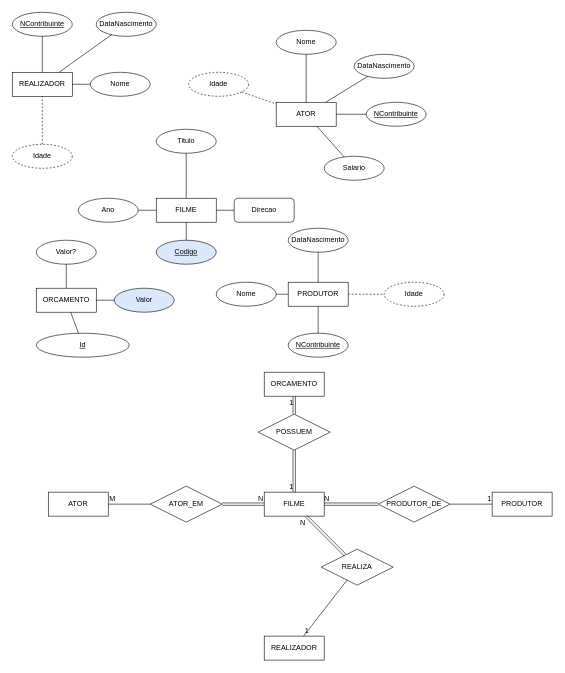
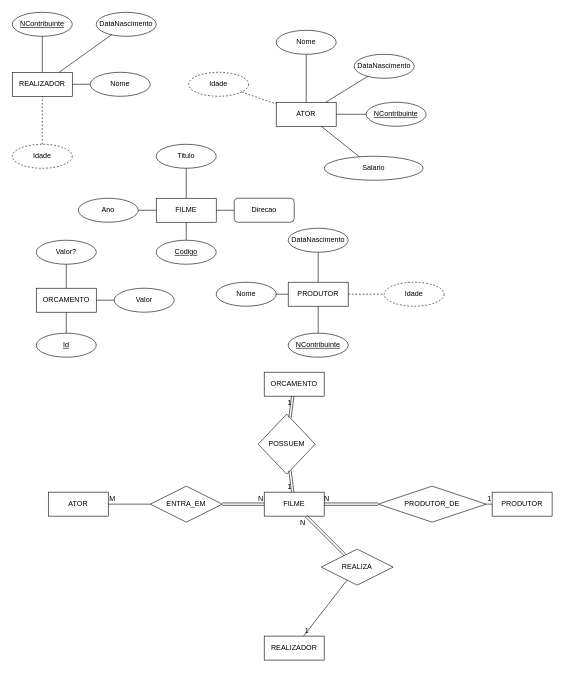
(186, 141) -> (186, 156)
(354, 168) -> (374, 168)
(186, 252) -> (186, 252)
(144, 300) -> (144, 300)
(83, 345) -> (66, 345)
(294, 432) -> (287, 444)
(186, 504) -> (186, 504)
(414, 504) -> (432, 504)
